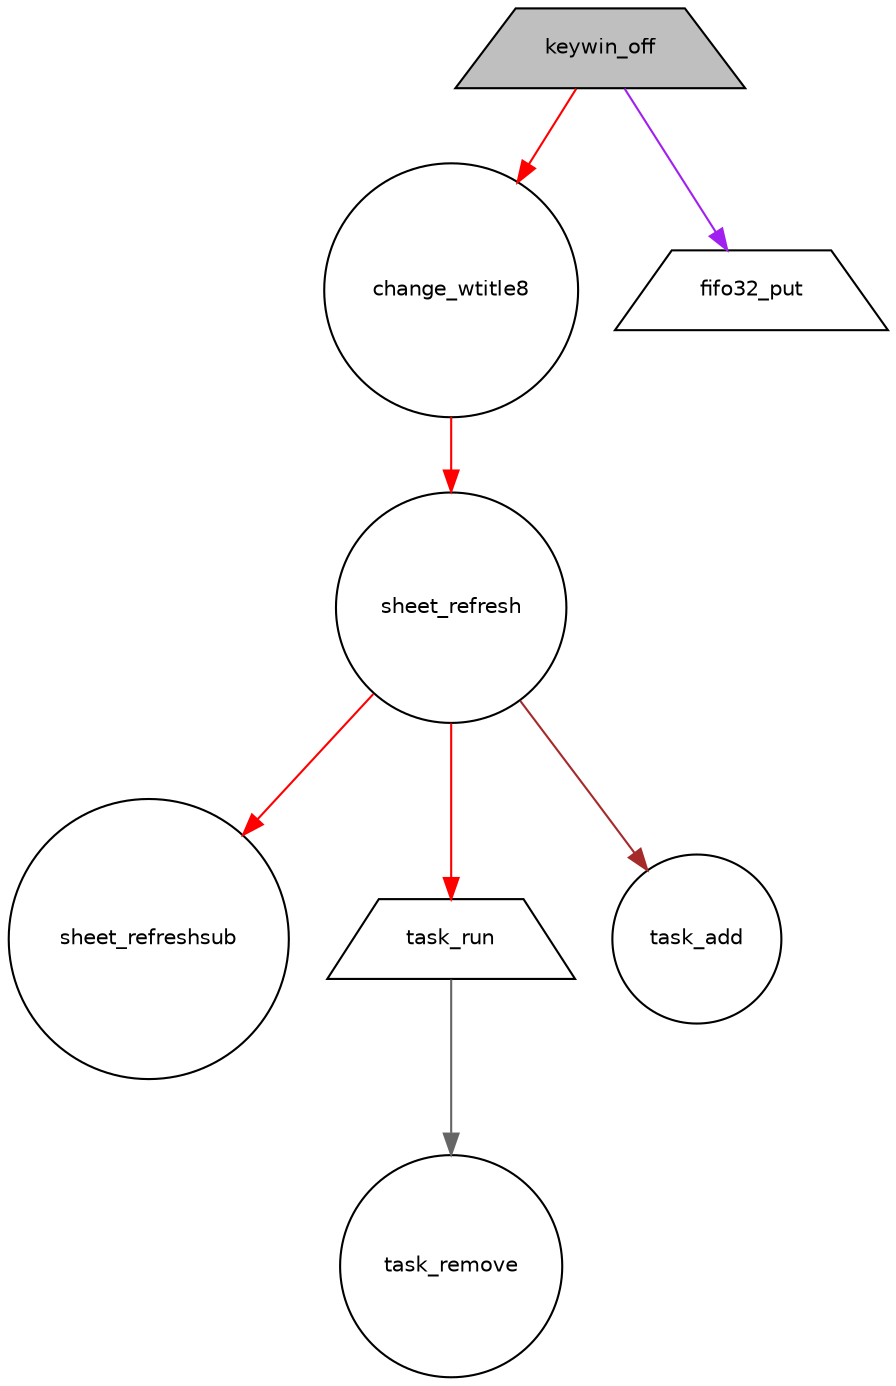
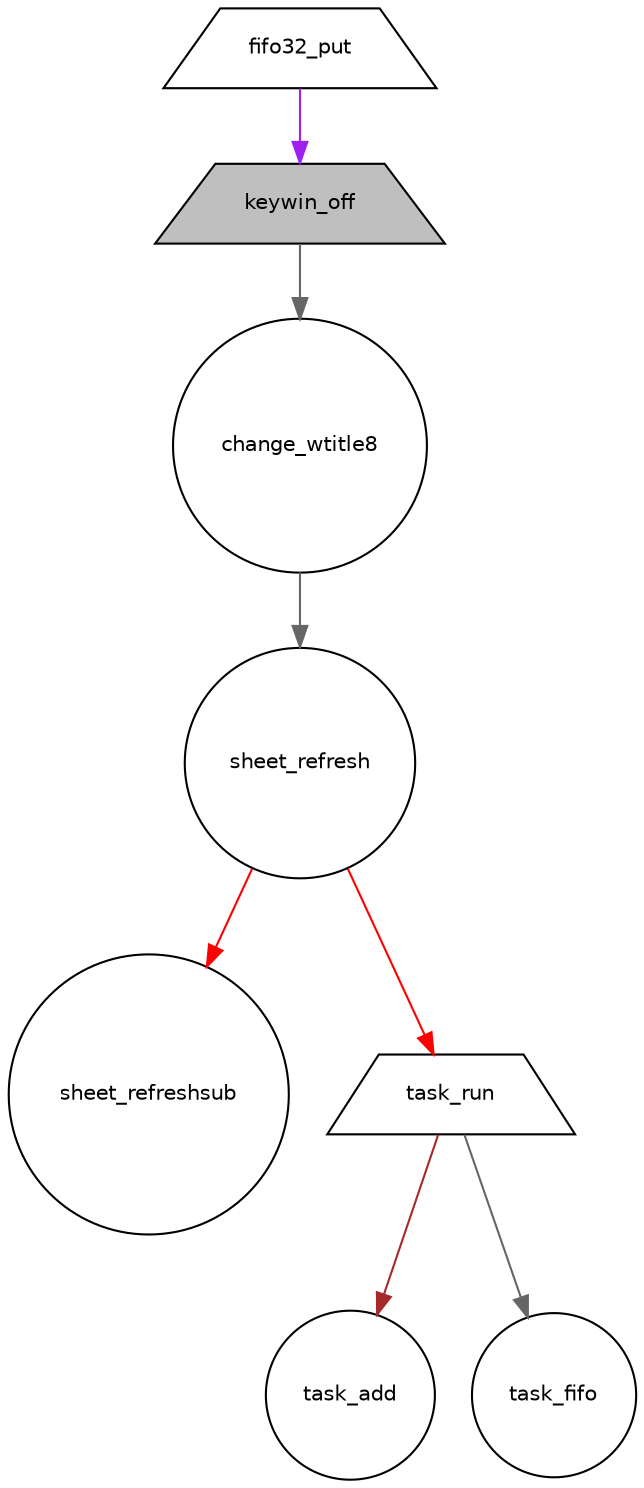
(553, 126) -> (300, 271)
(670, 160) -> (300, 115)
(451, 444) -> (300, 599)
(578, 777) -> (411, 1214)
(451, 1266) -> (554, 1395)
